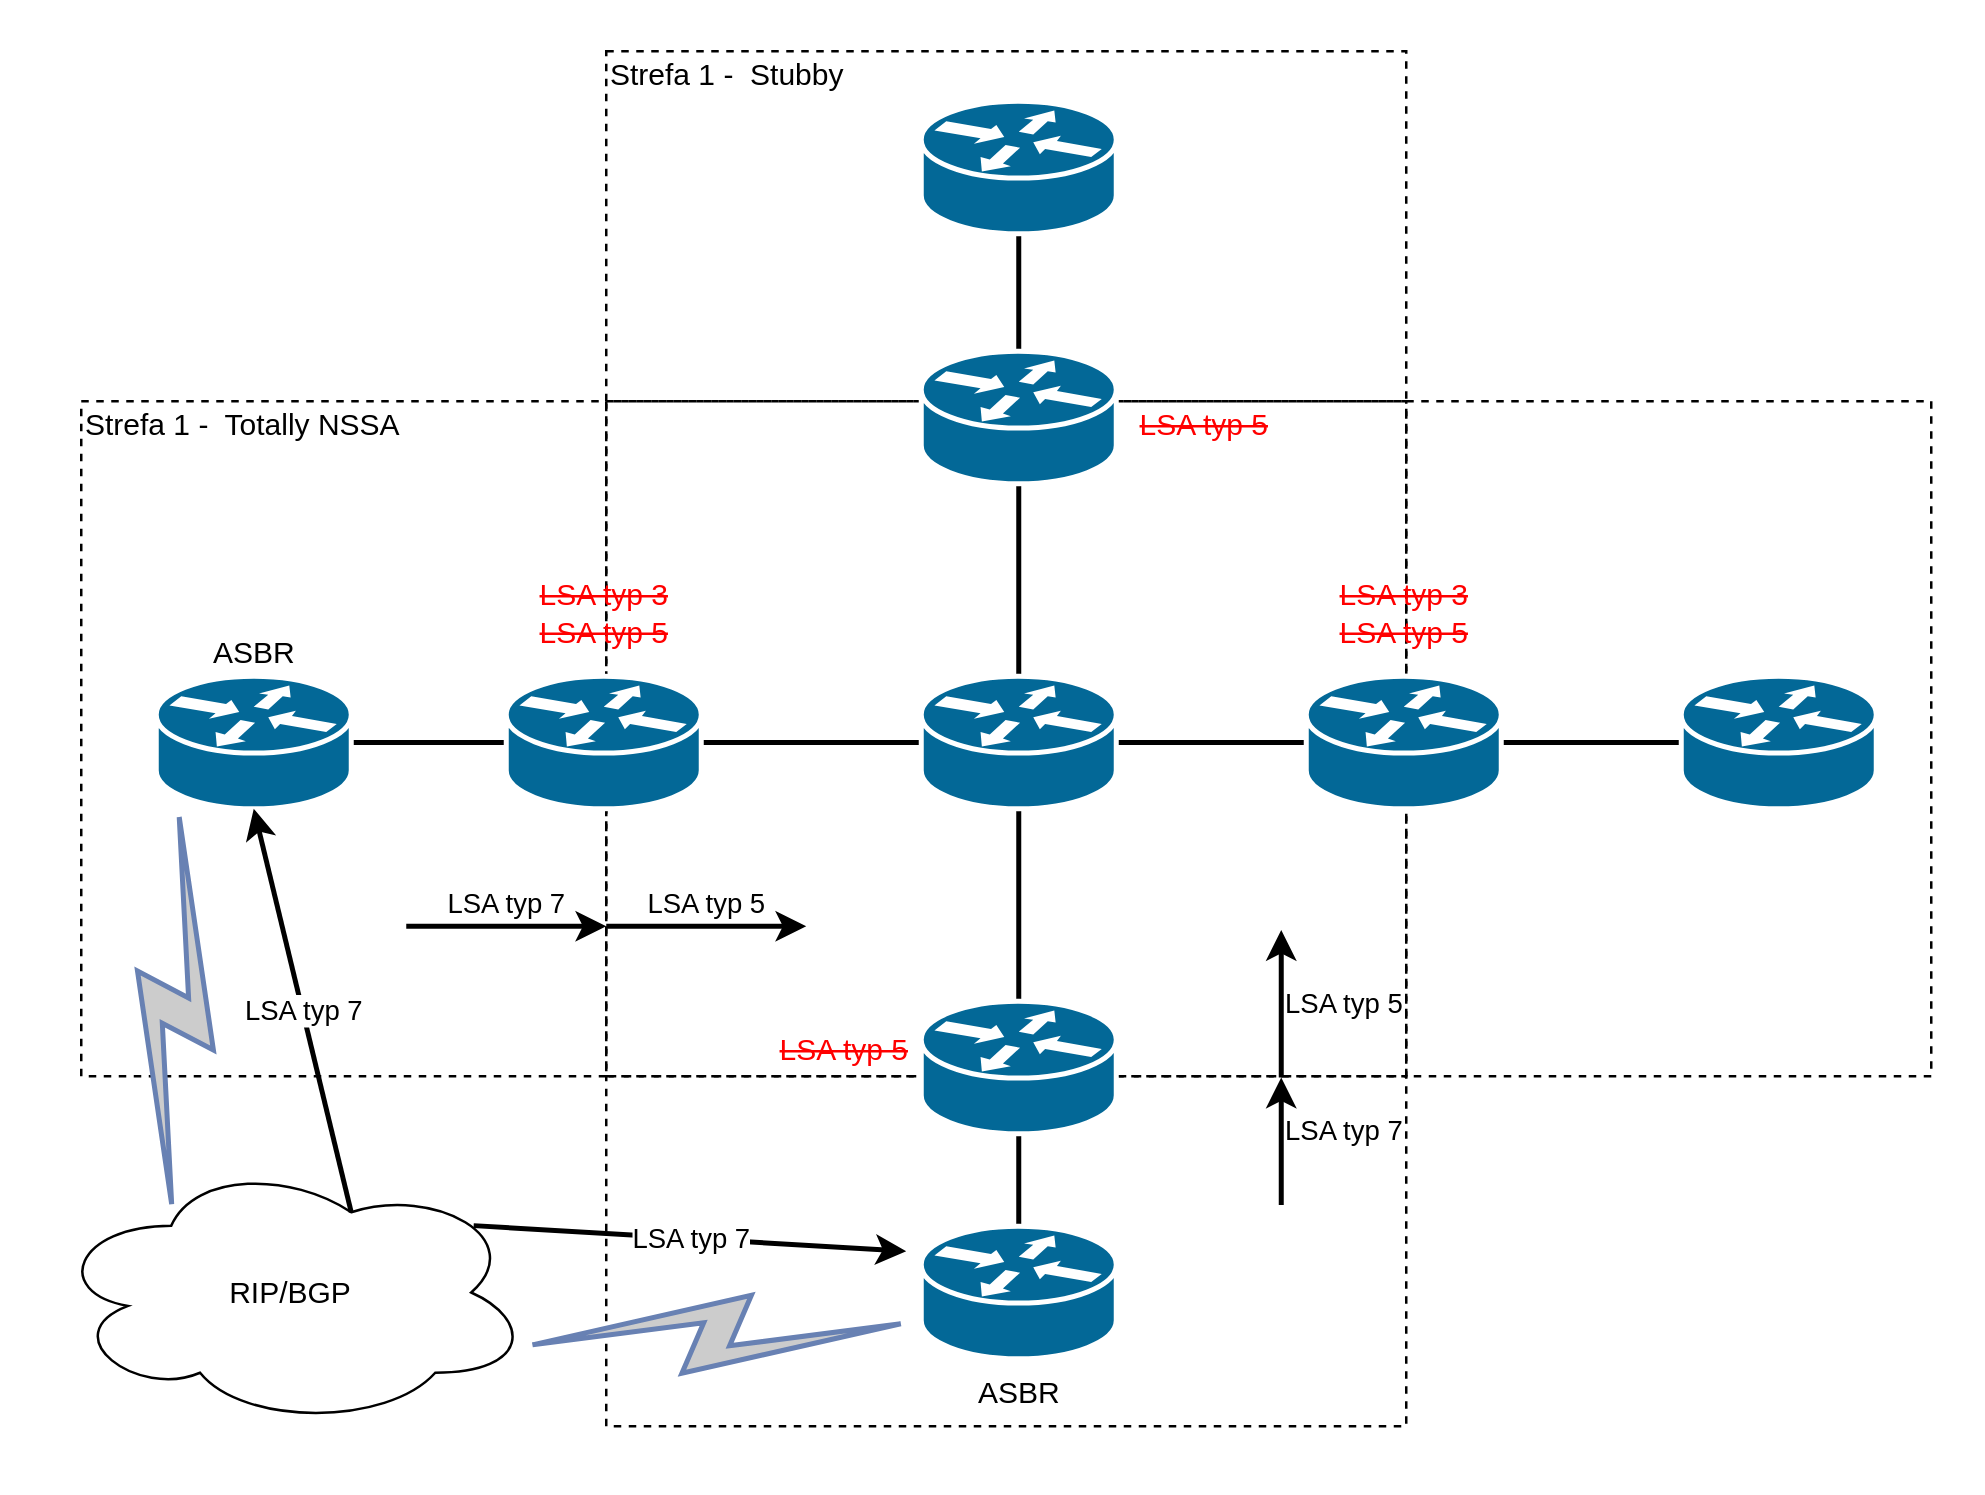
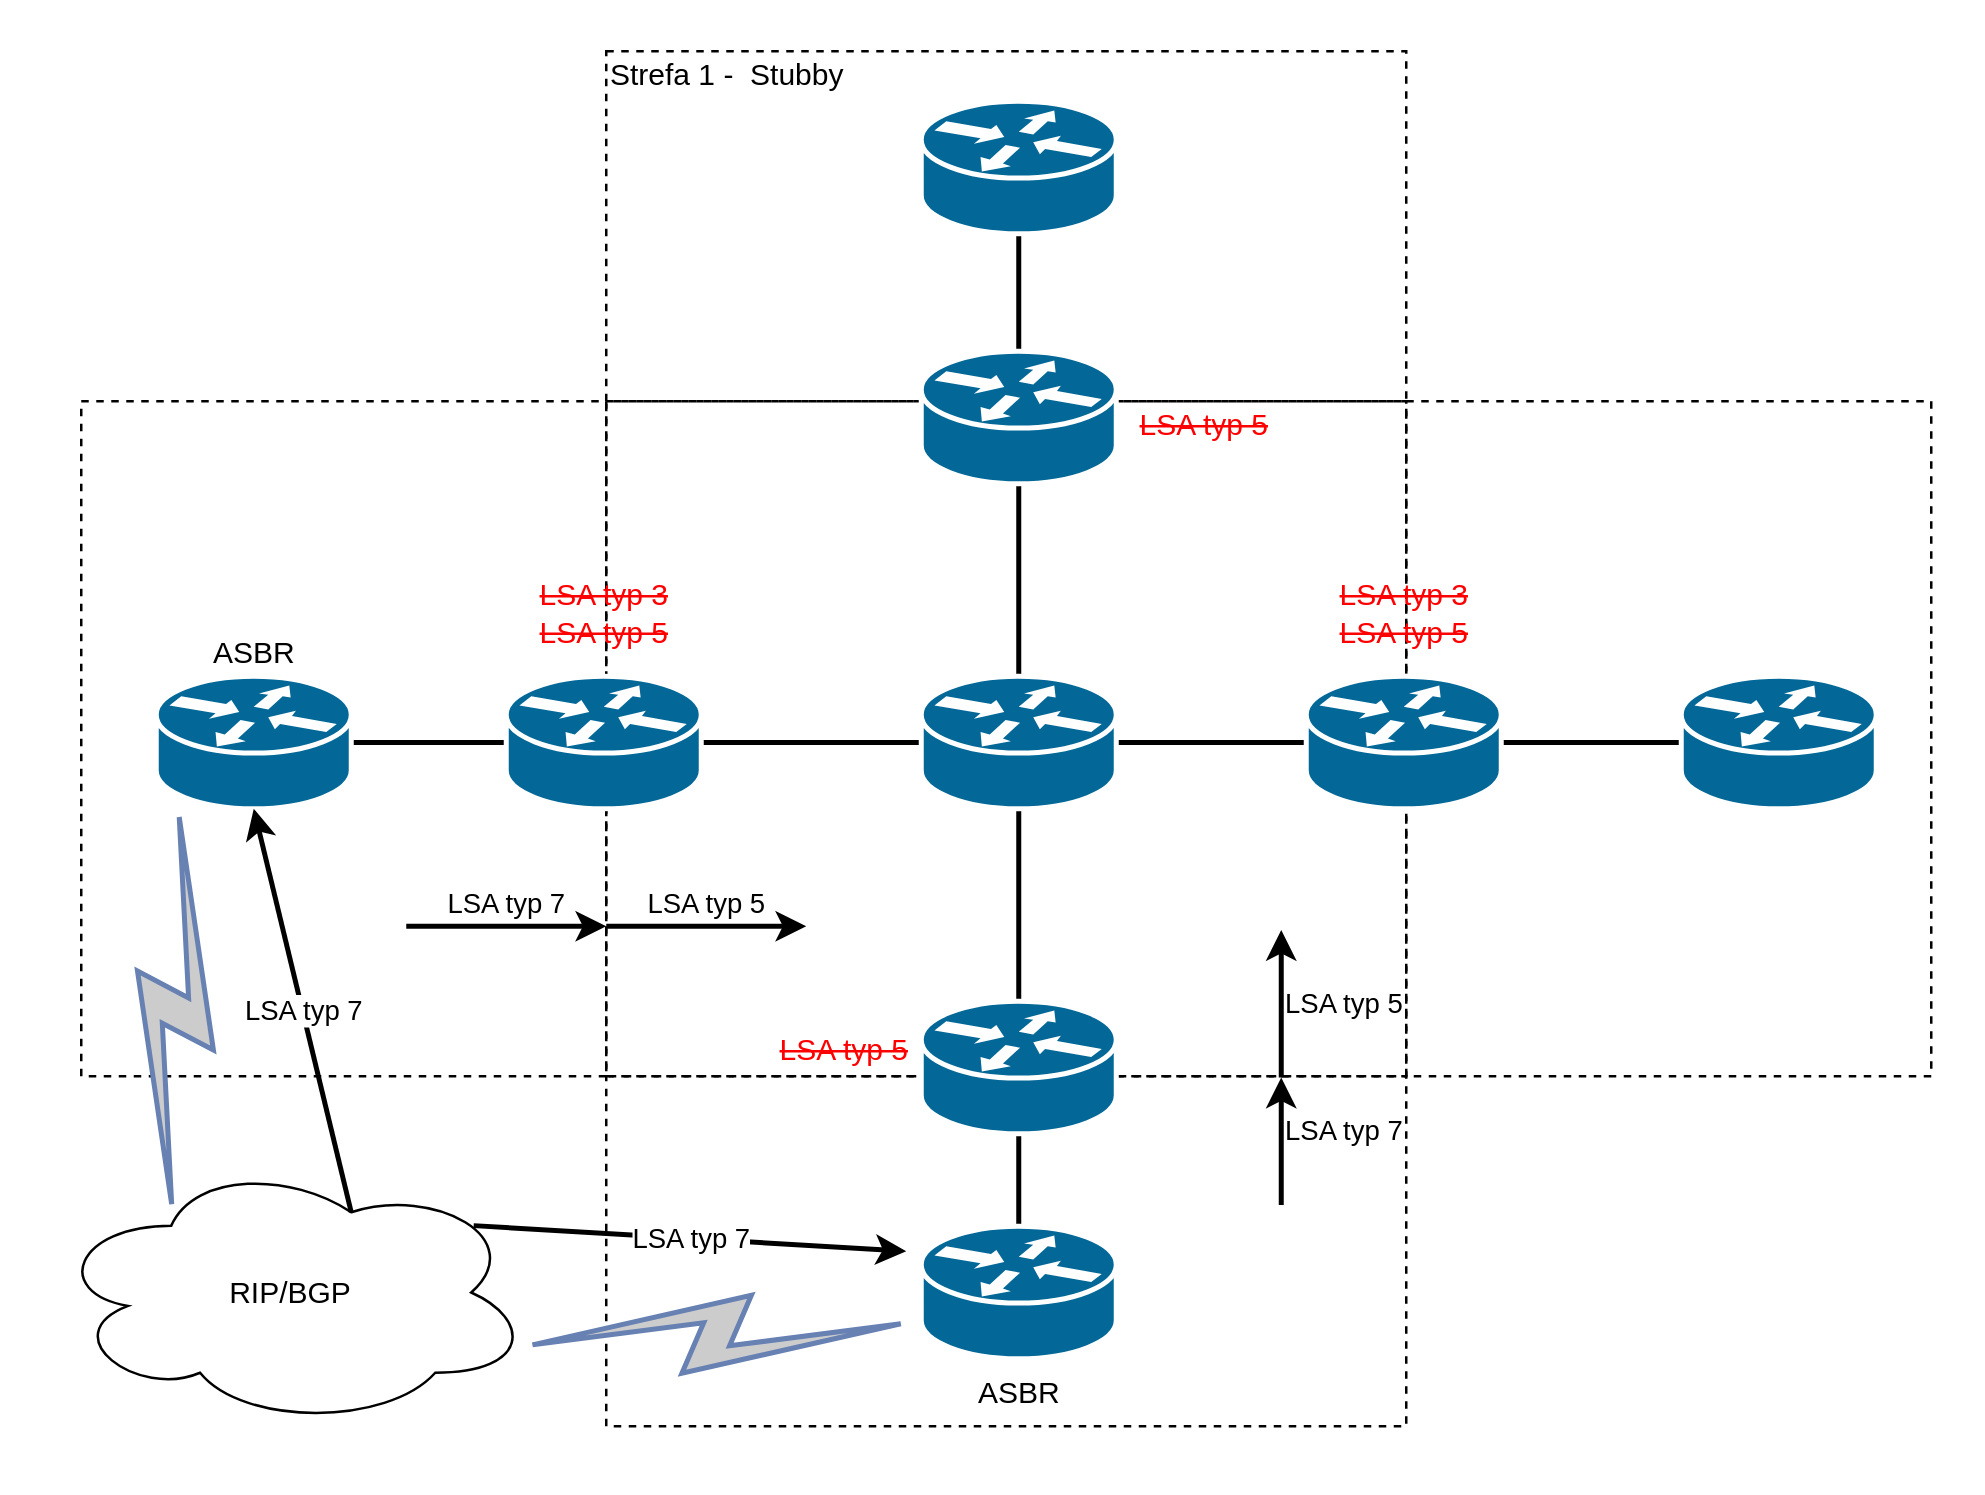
(256, 426) -> none
